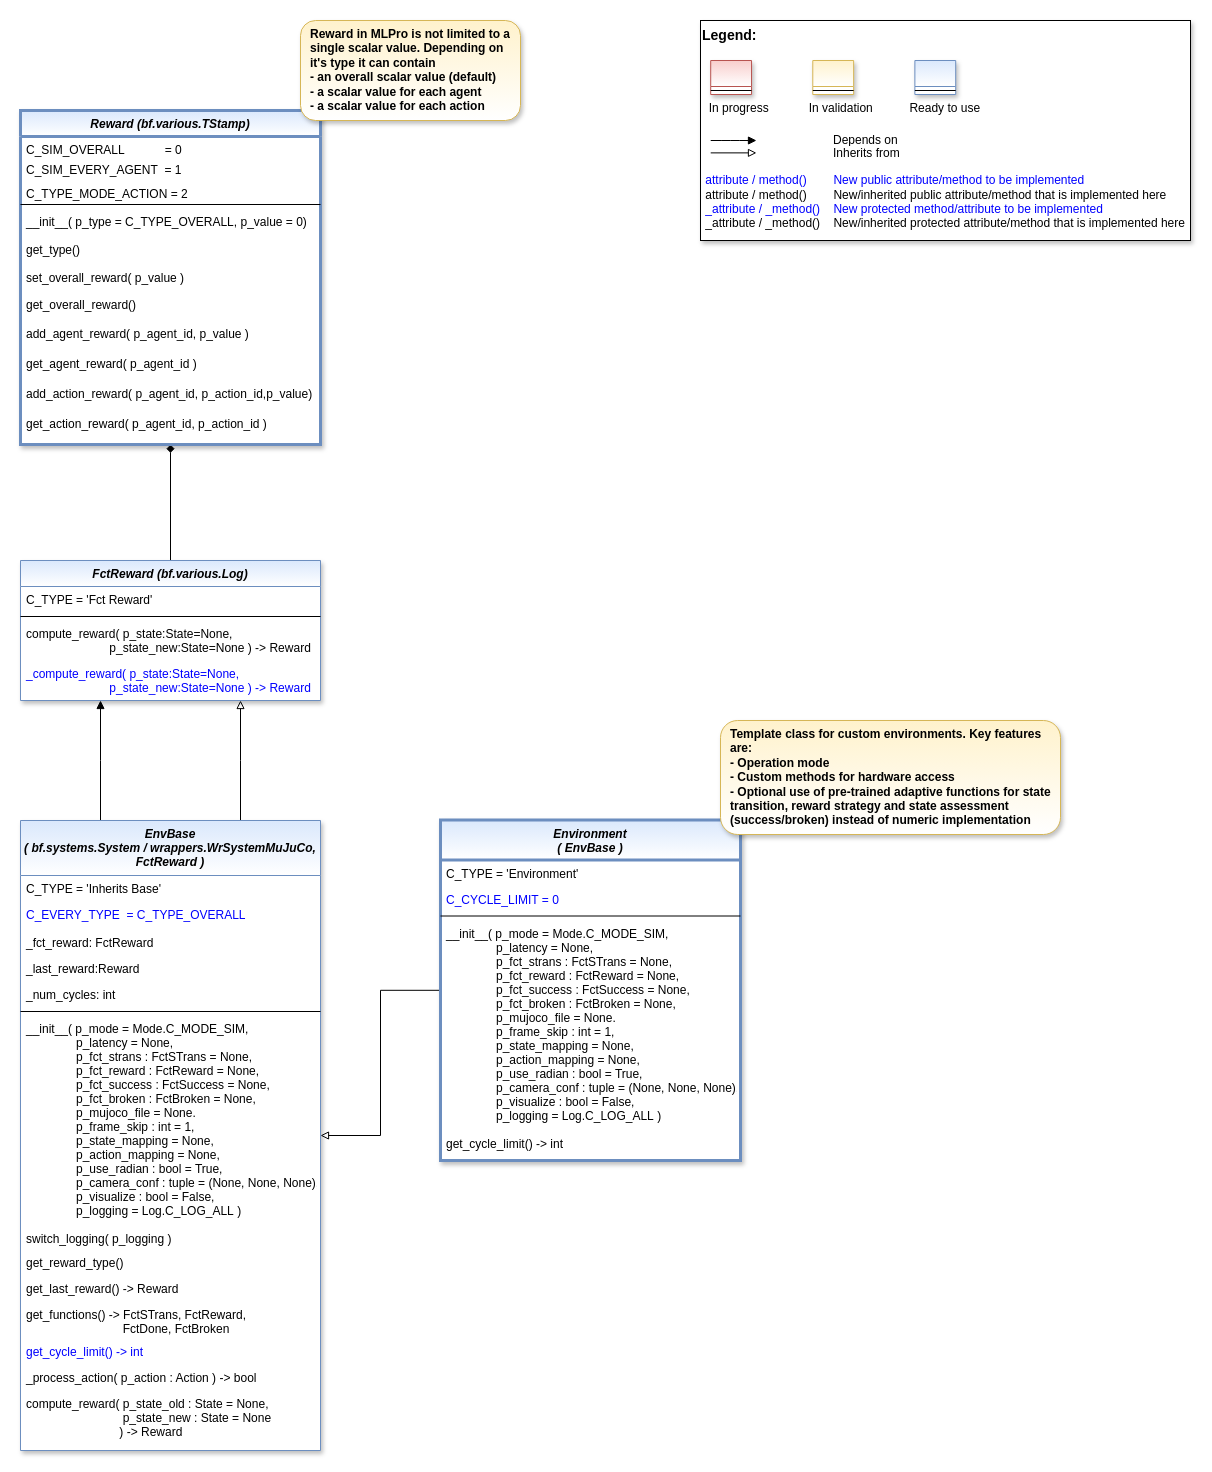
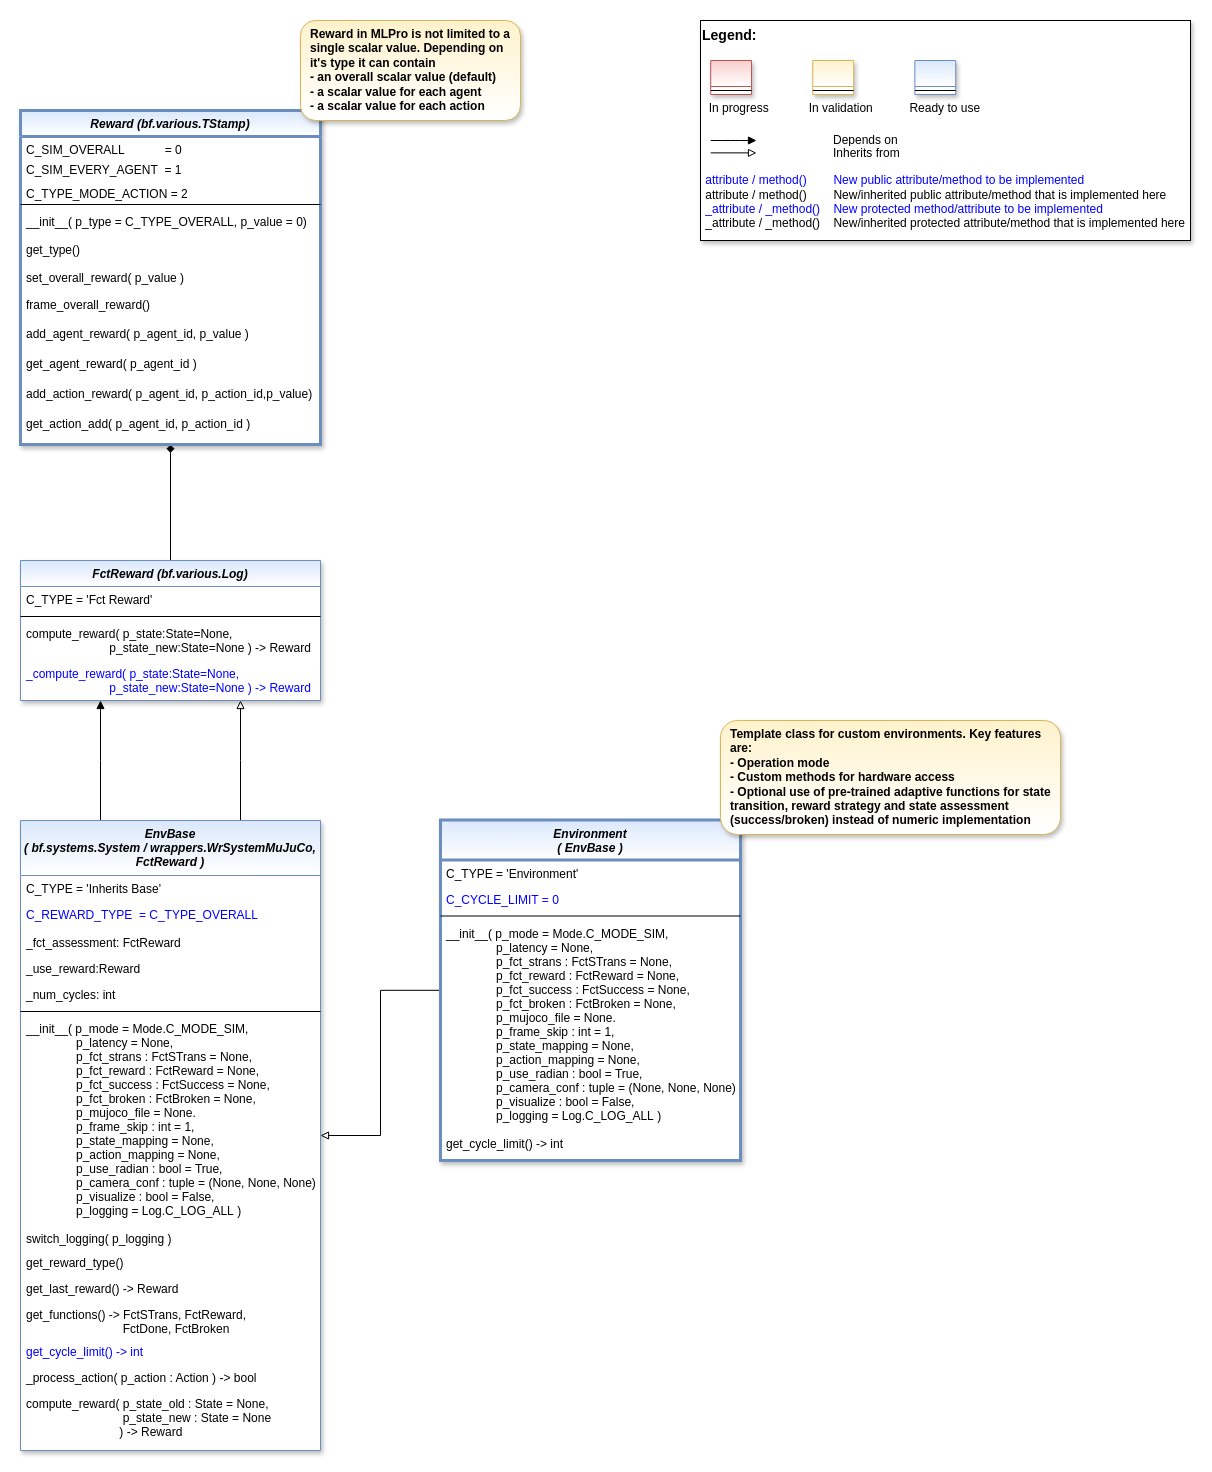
(90, 305) -> (97, 305)
(163, 424) -> (153, 424)
(124, 915) -> (127, 915)
(97, 943) -> (110, 943)
(87, 969) -> (85, 969)
